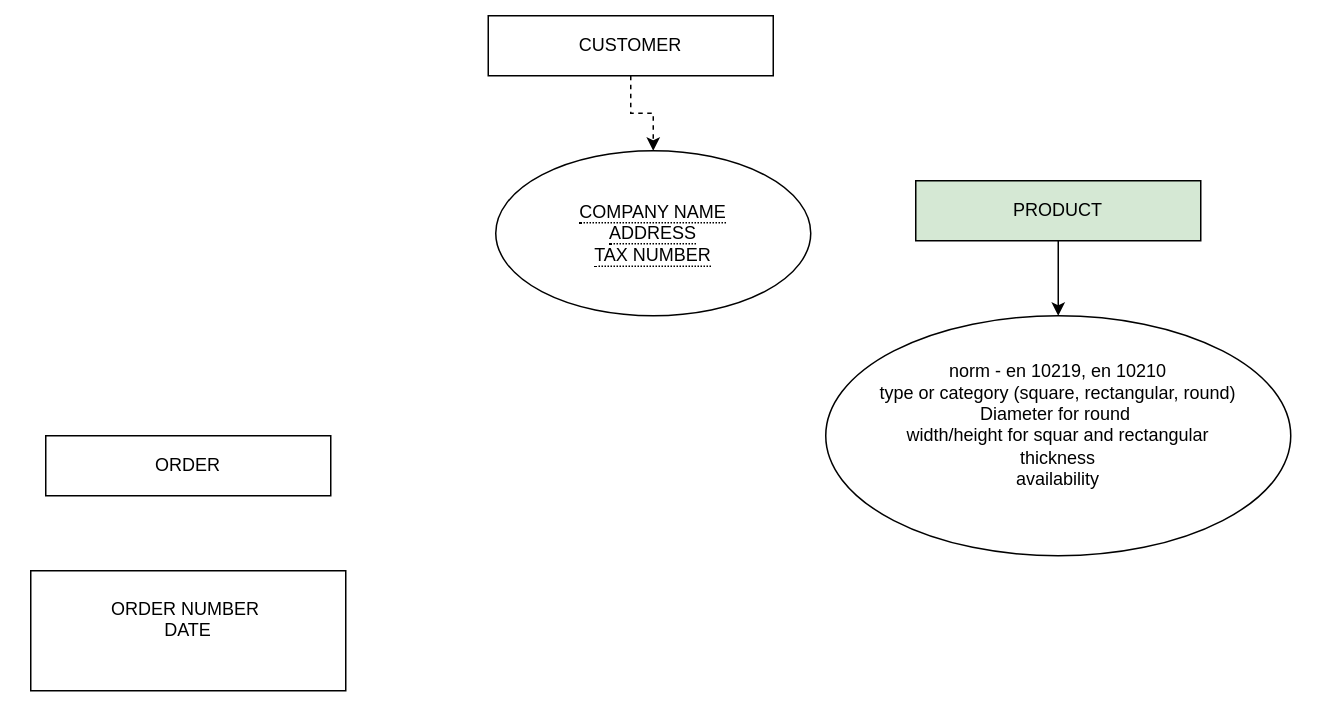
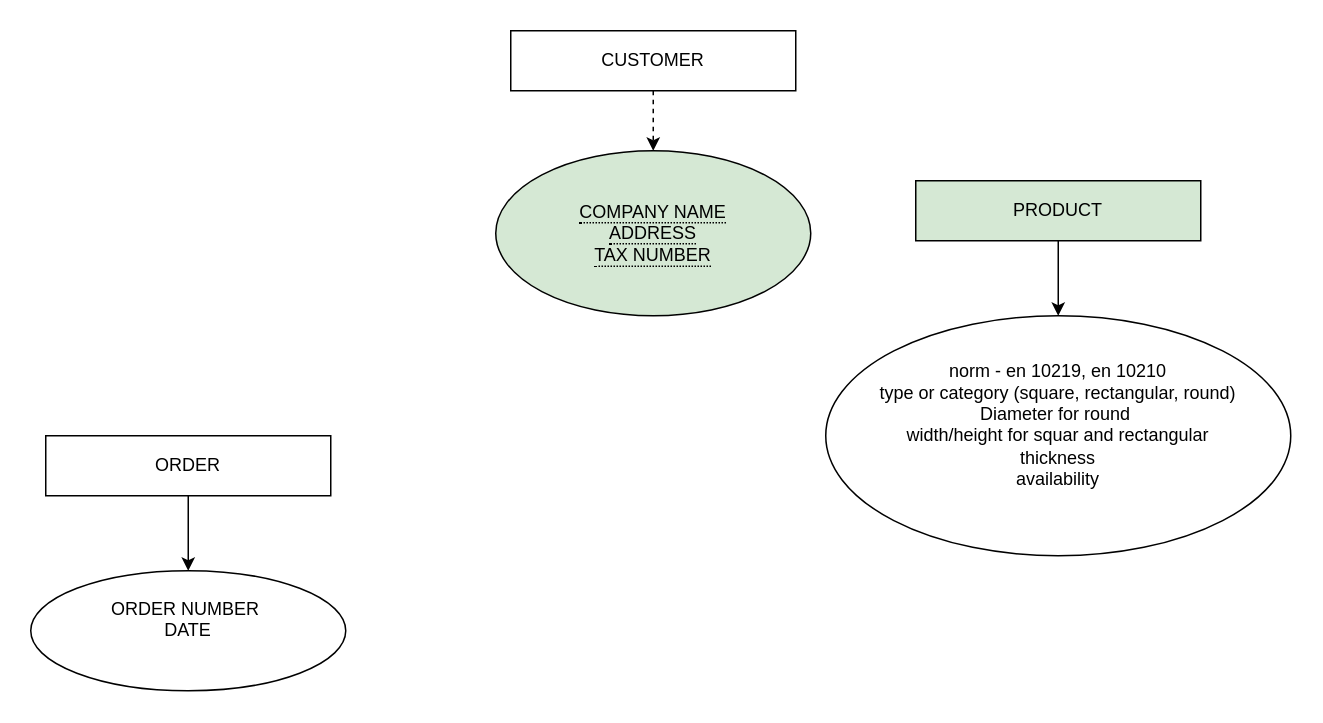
(631, 46) -> (653, 61)
(653, 233) -> (653, 233)
none -> (188, 528)
(188, 631) -> (188, 631)
